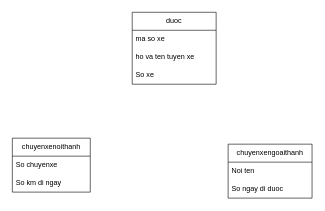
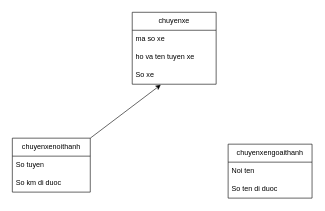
(174, 21) -> (174, 21)
none -> (124, 113)
(37, 165) -> (31, 165)
(38, 183) -> (38, 183)
(258, 189) -> (256, 189)
